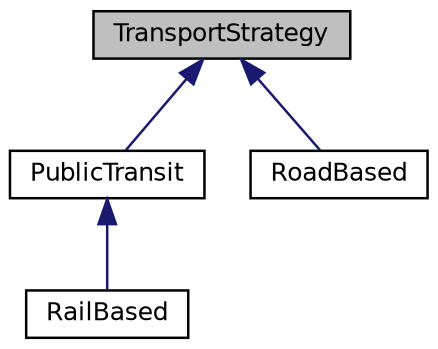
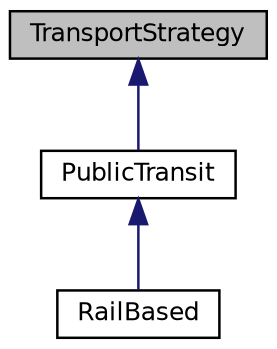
(339, 175) -> none
